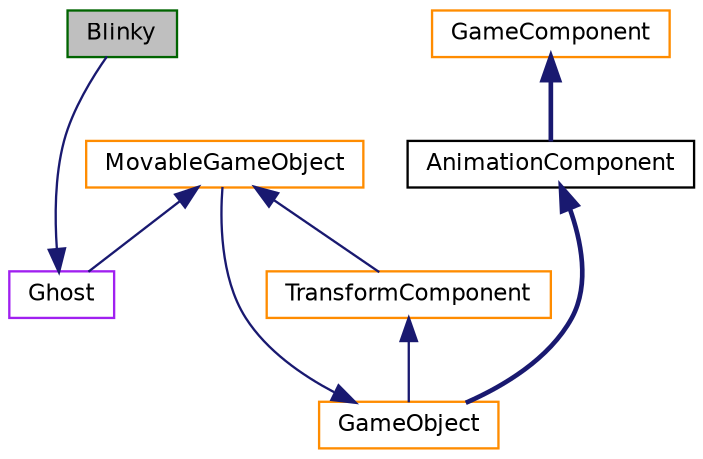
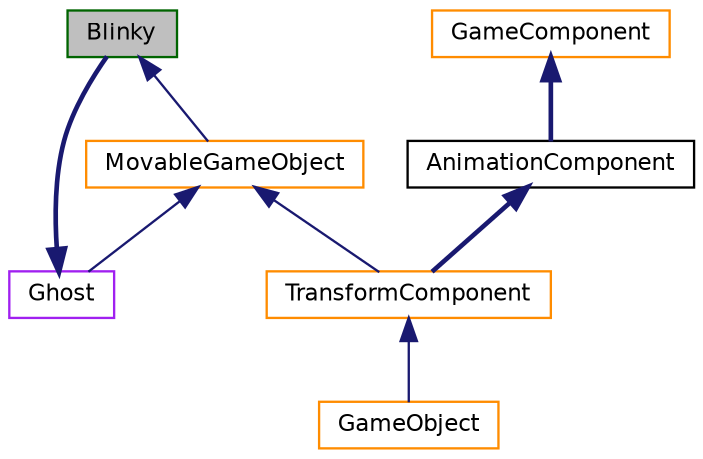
(63, 147) -> (63, 147)
(241, 310) -> (181, 108)
(565, 329) -> (471, 237)
